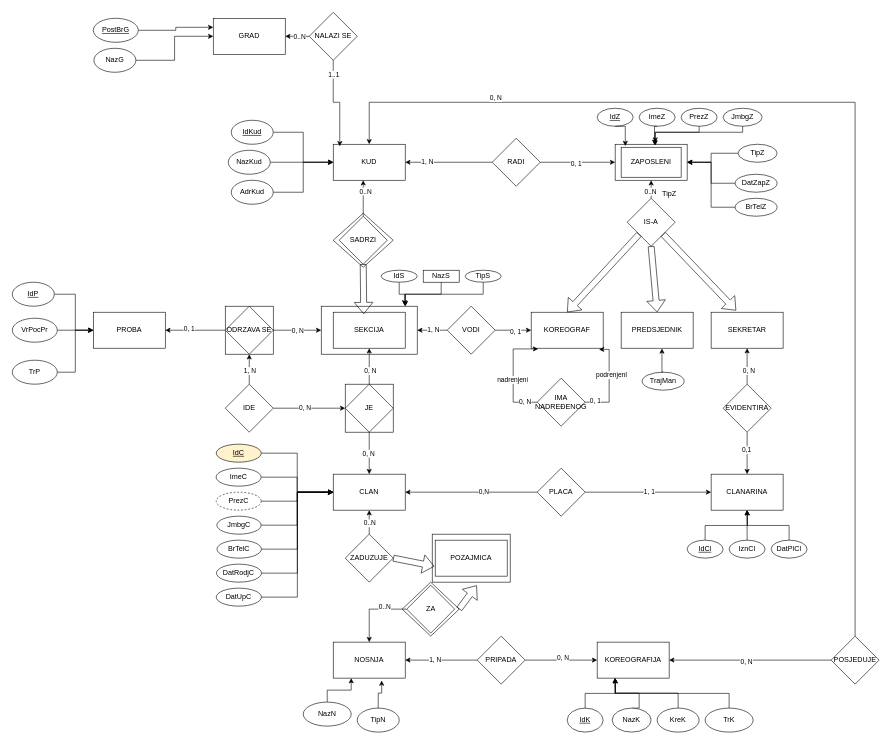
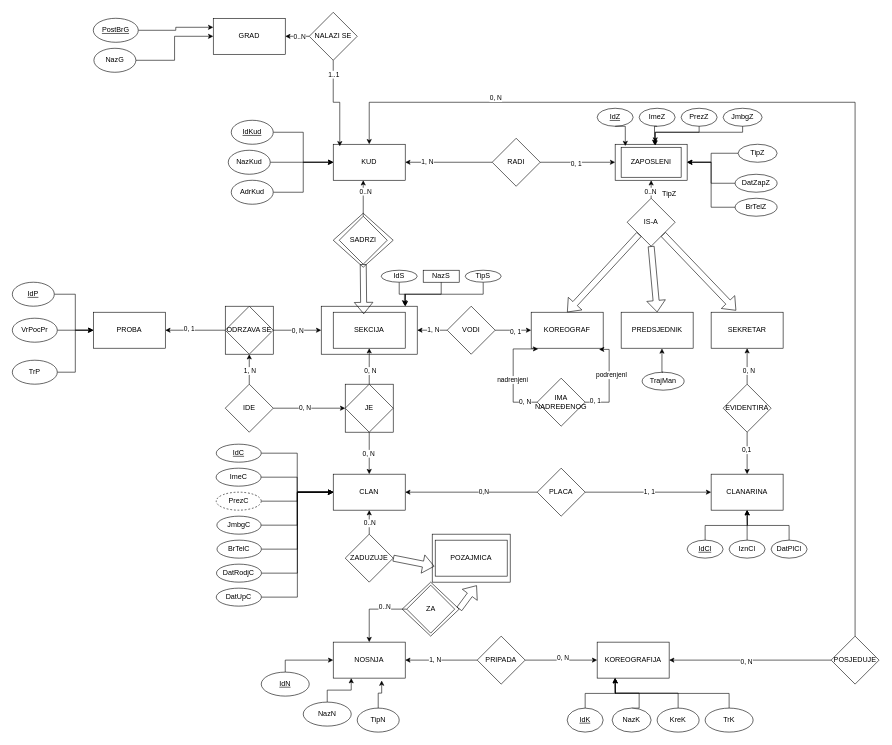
(239, 453) -> (239, 453)
none -> (285, 662)
none -> (285, 684)
